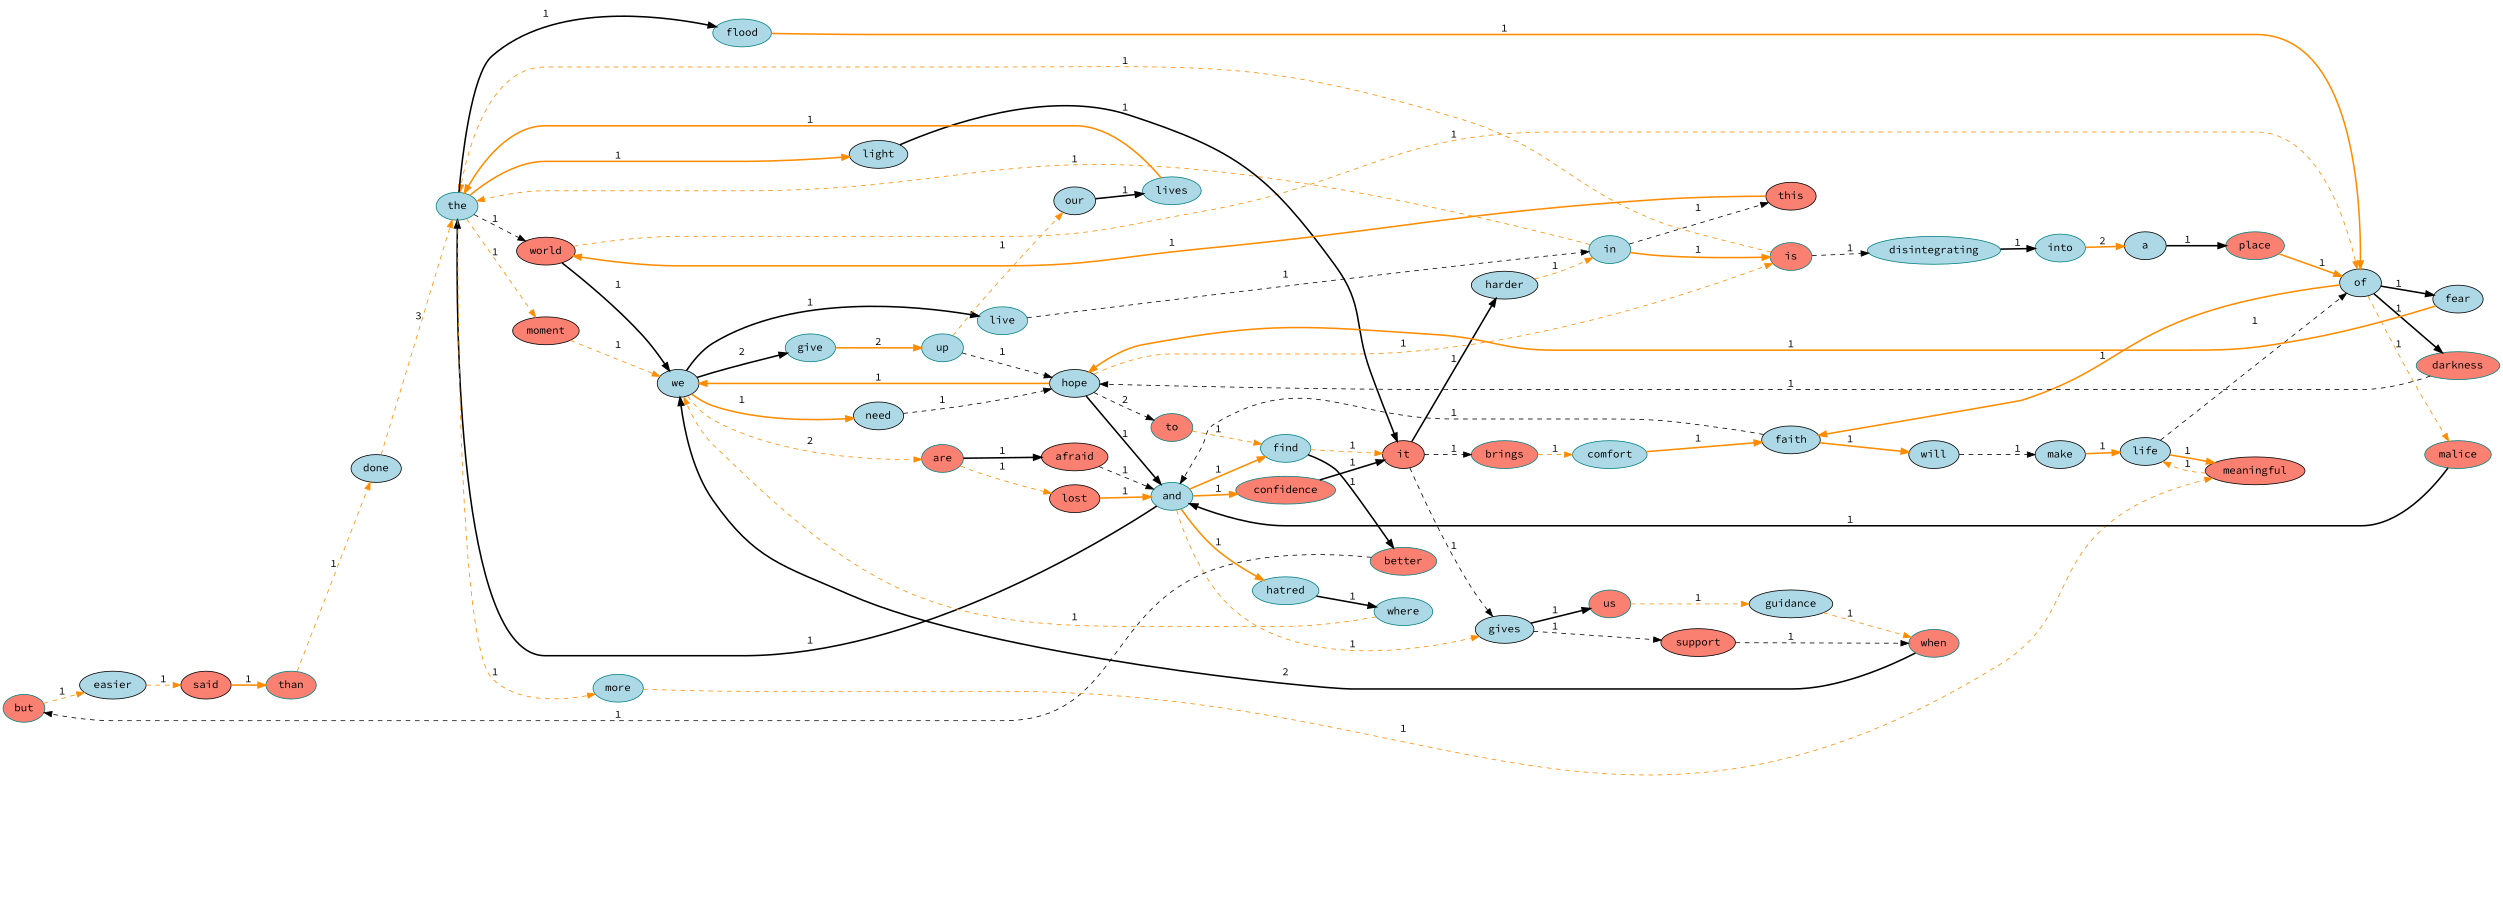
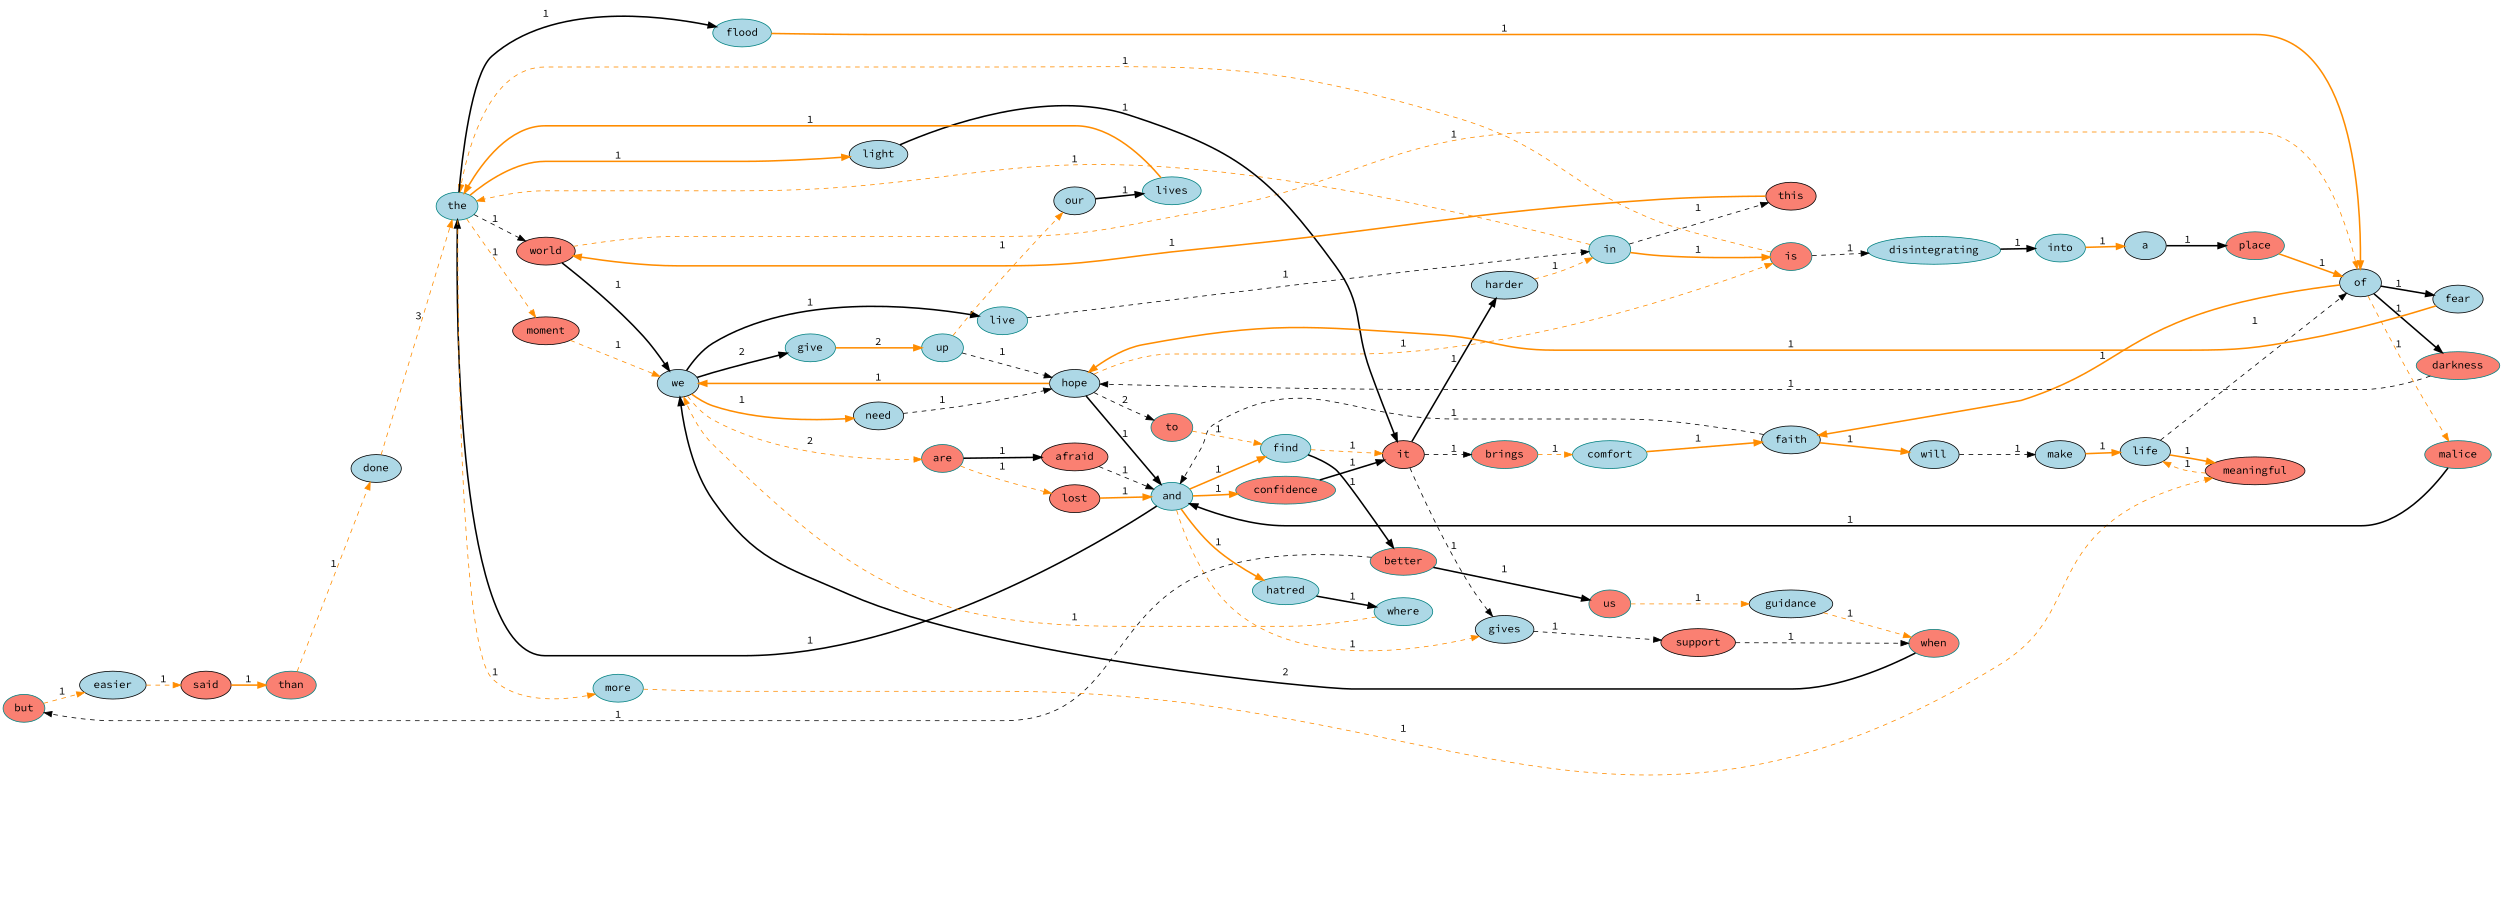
(2103, 241) -> (2103, 241)
(1557, 617) -> (1508, 583)
